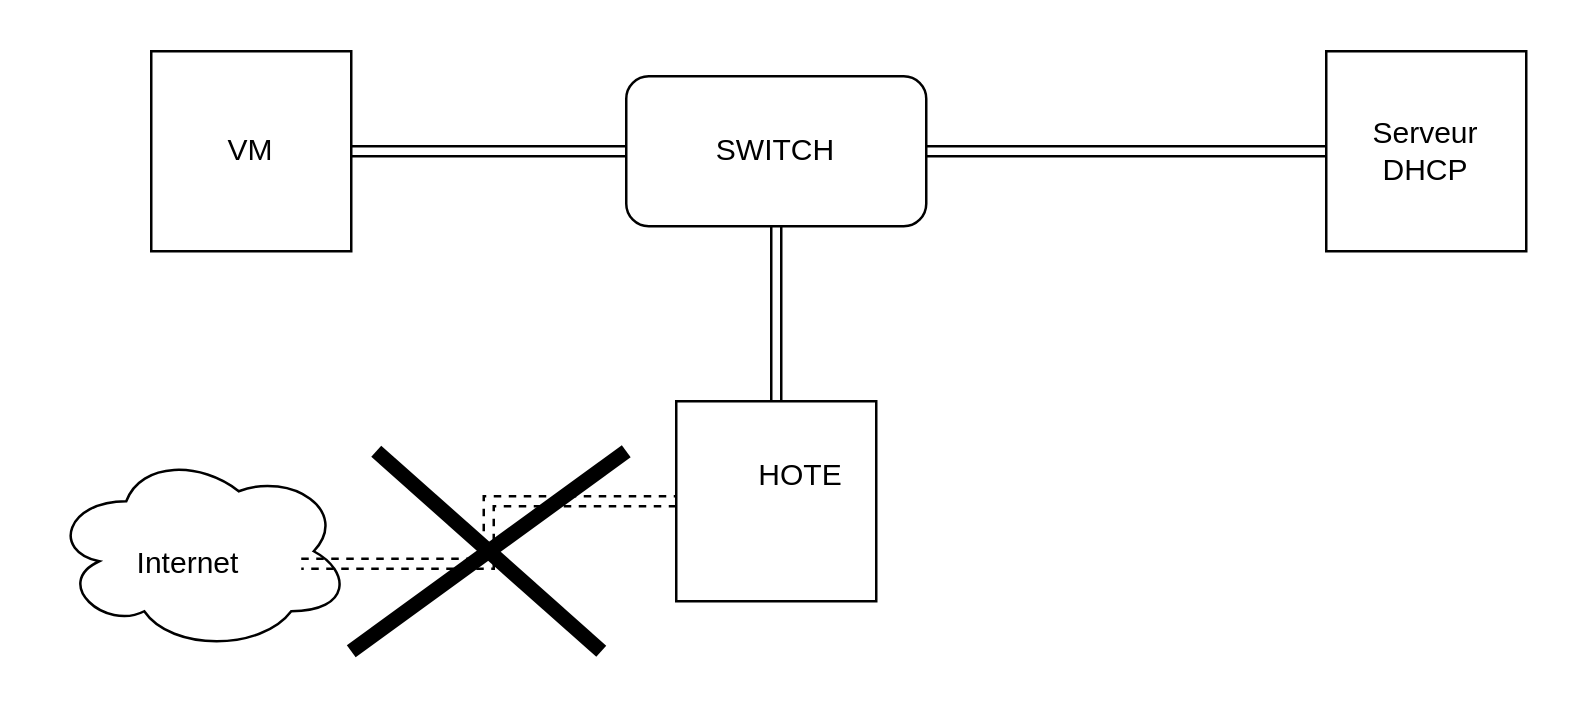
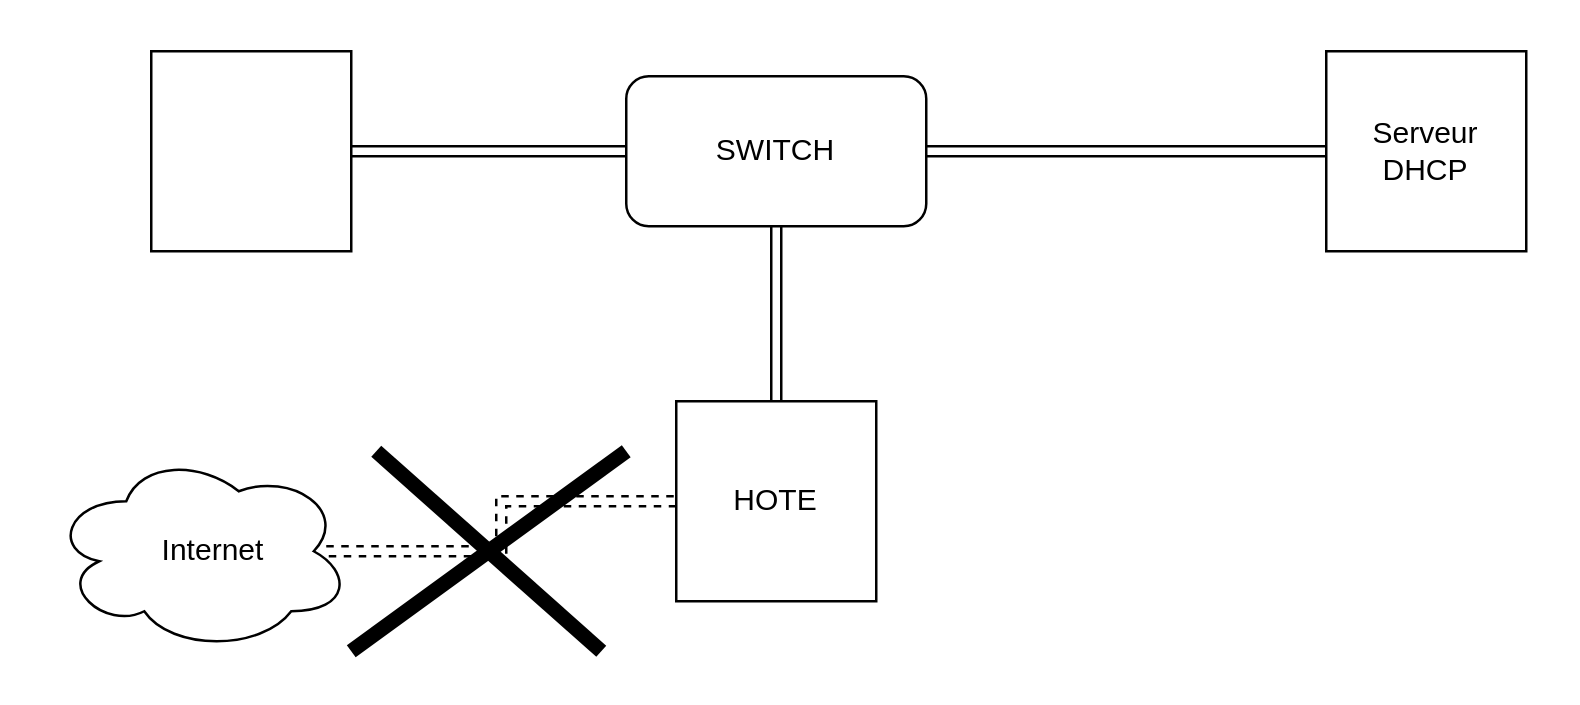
(251, 151) -> none
(801, 476) -> (776, 501)
(189, 564) -> (214, 551)
